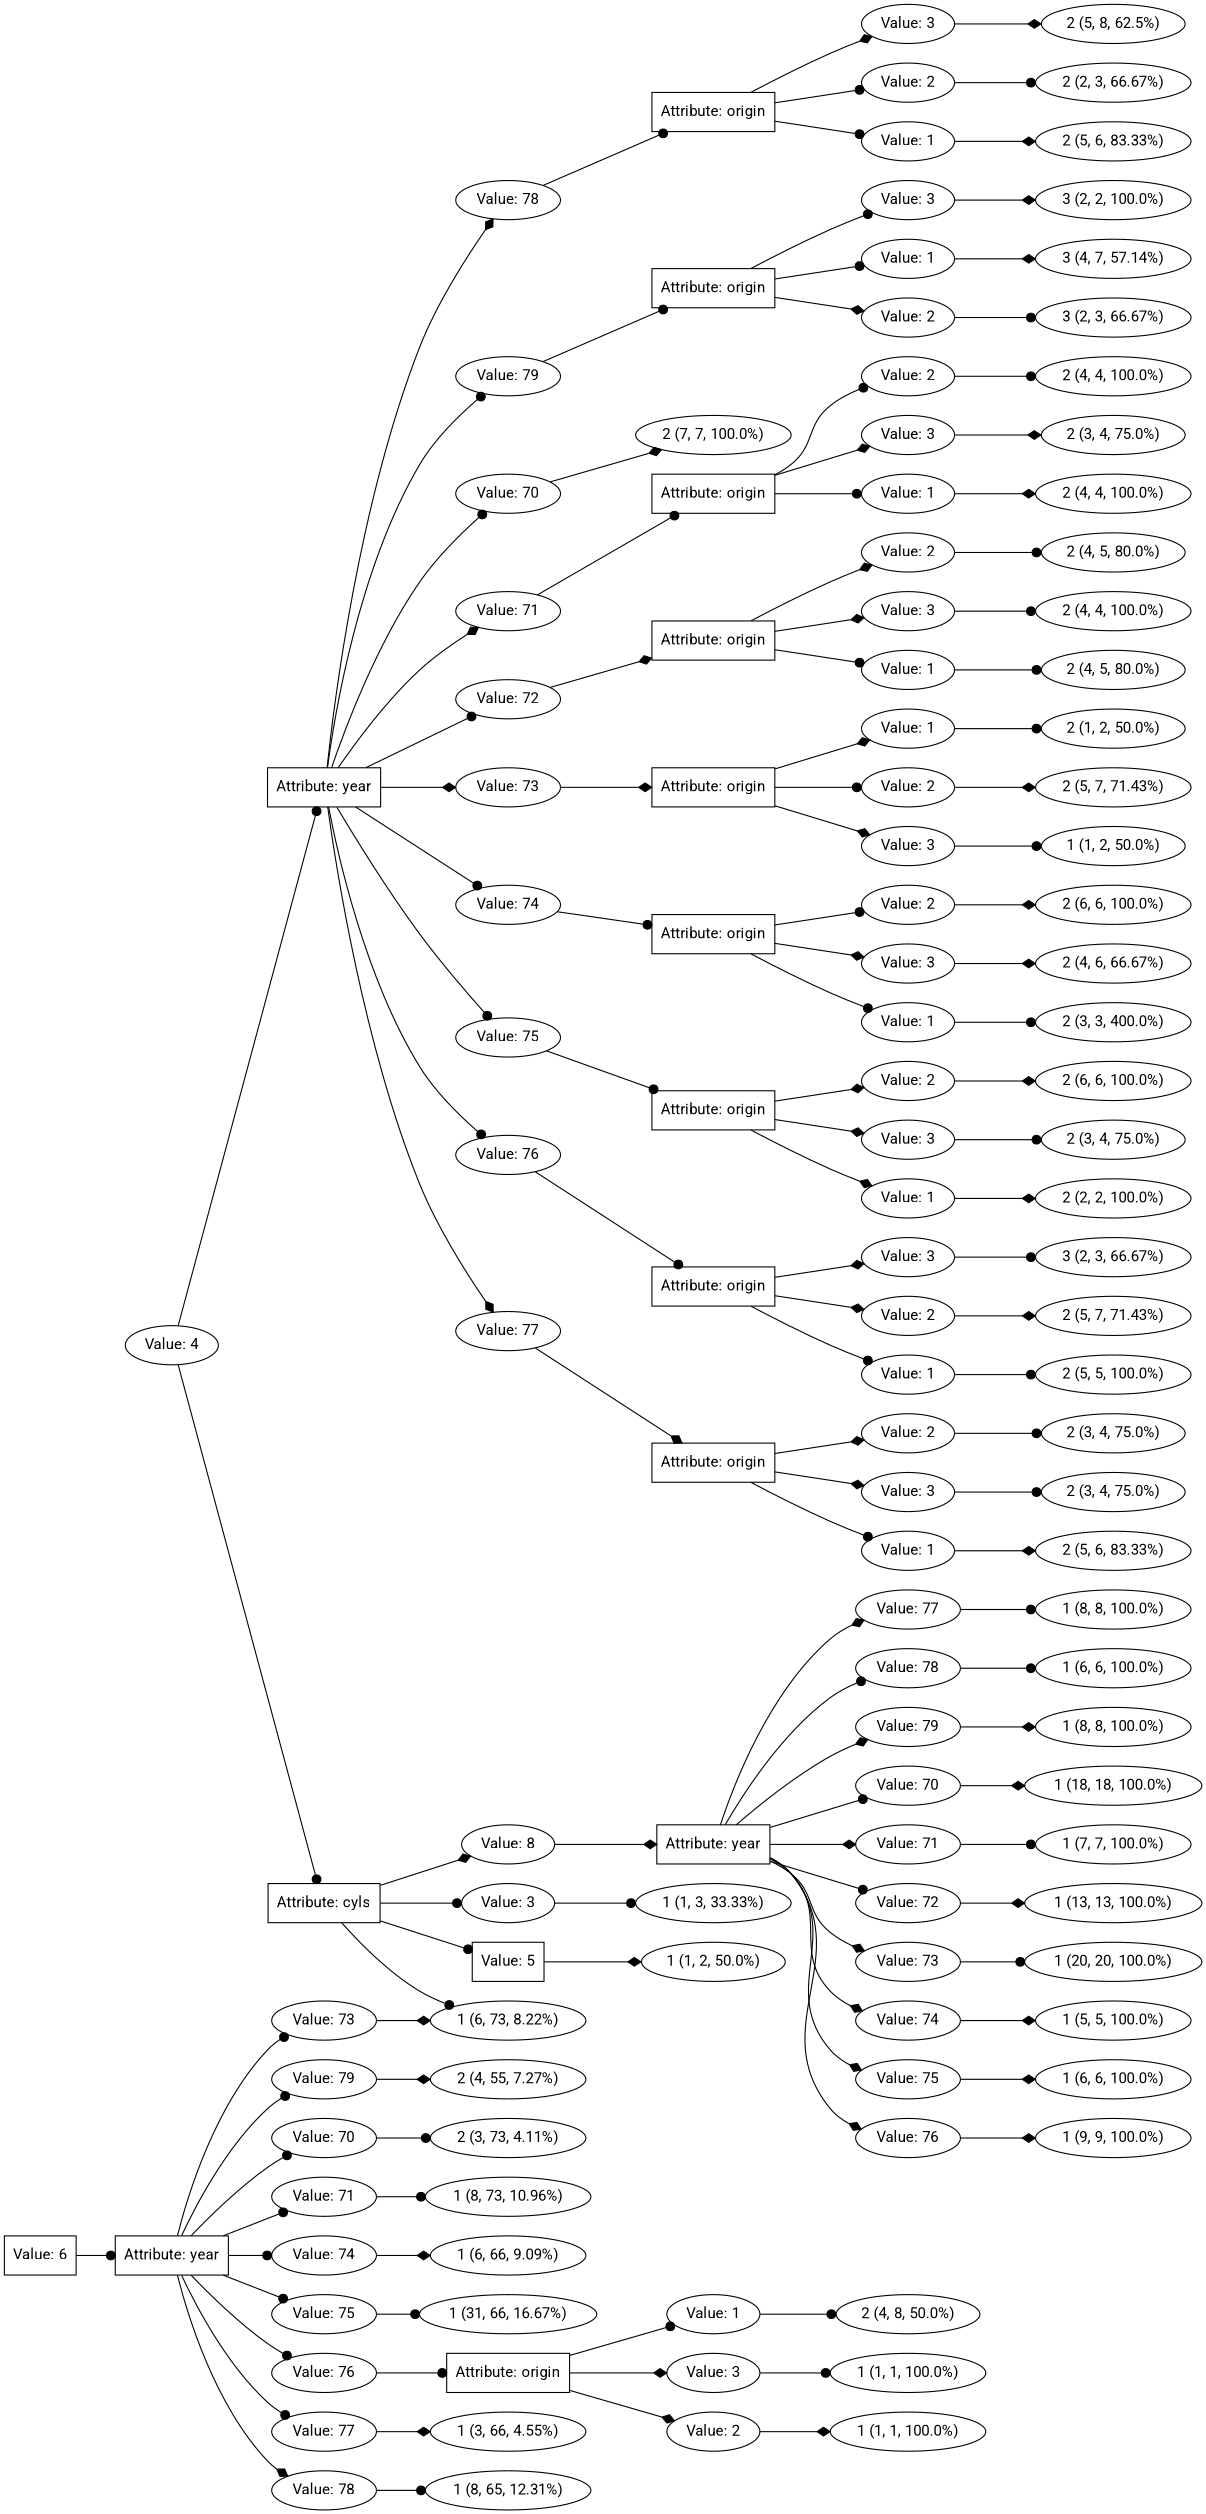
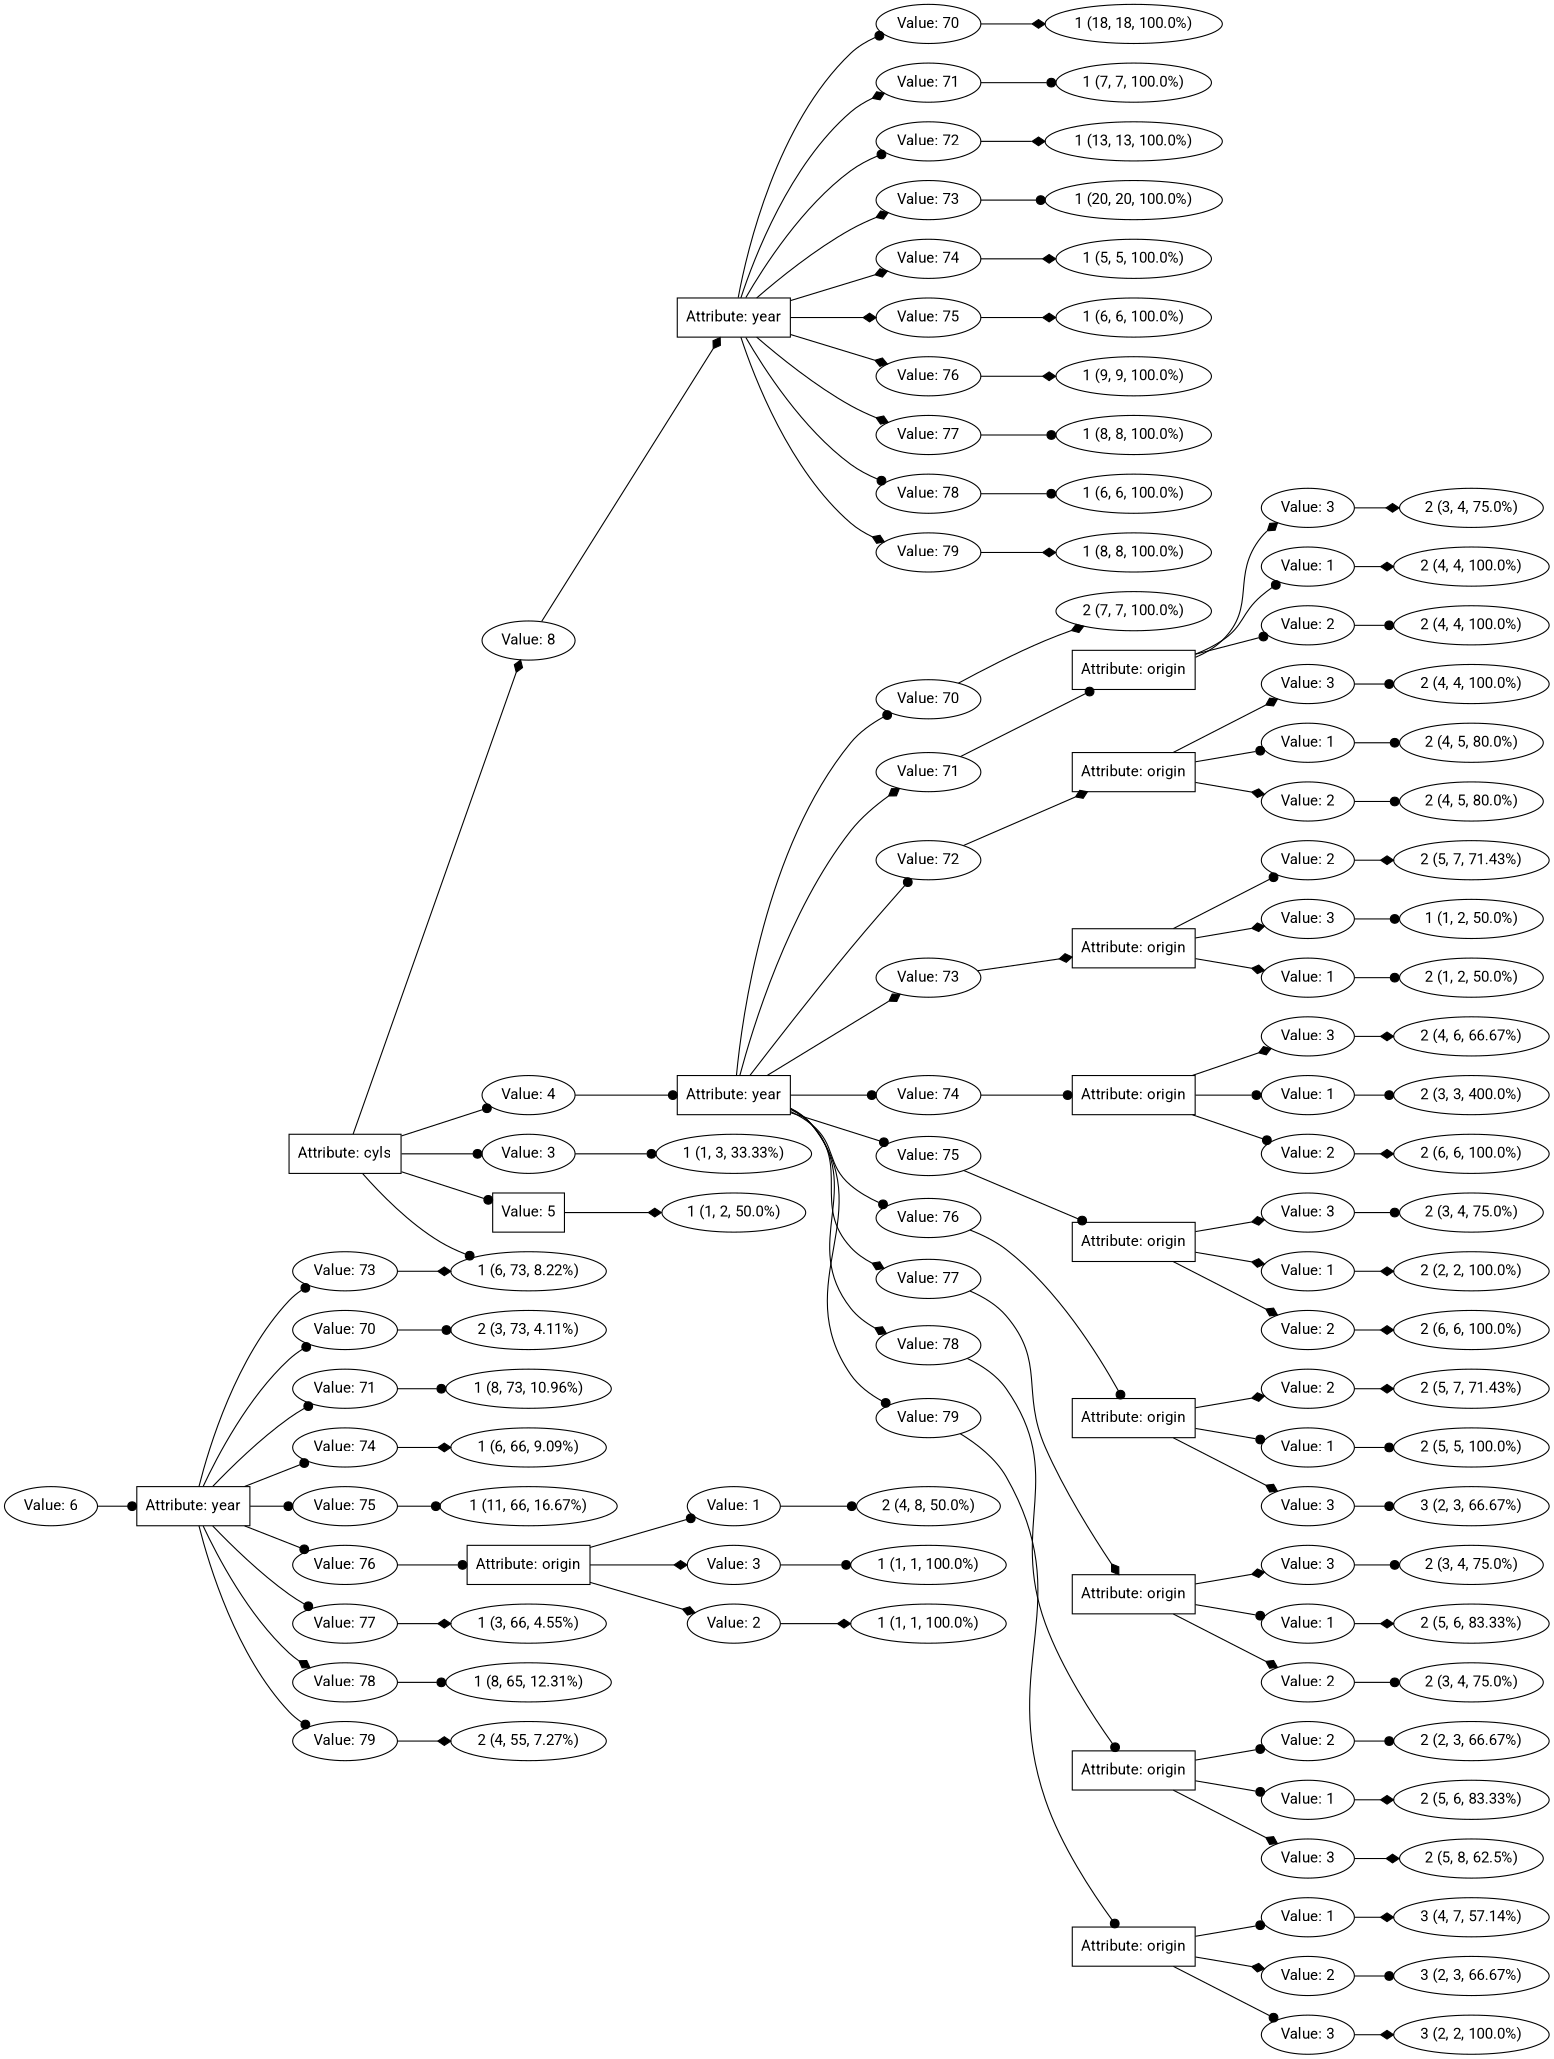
(247, 1620) -> (442, 1123)
(40, 2255) -> (51, 1506)
(508, 2314) -> (529, 1506)
